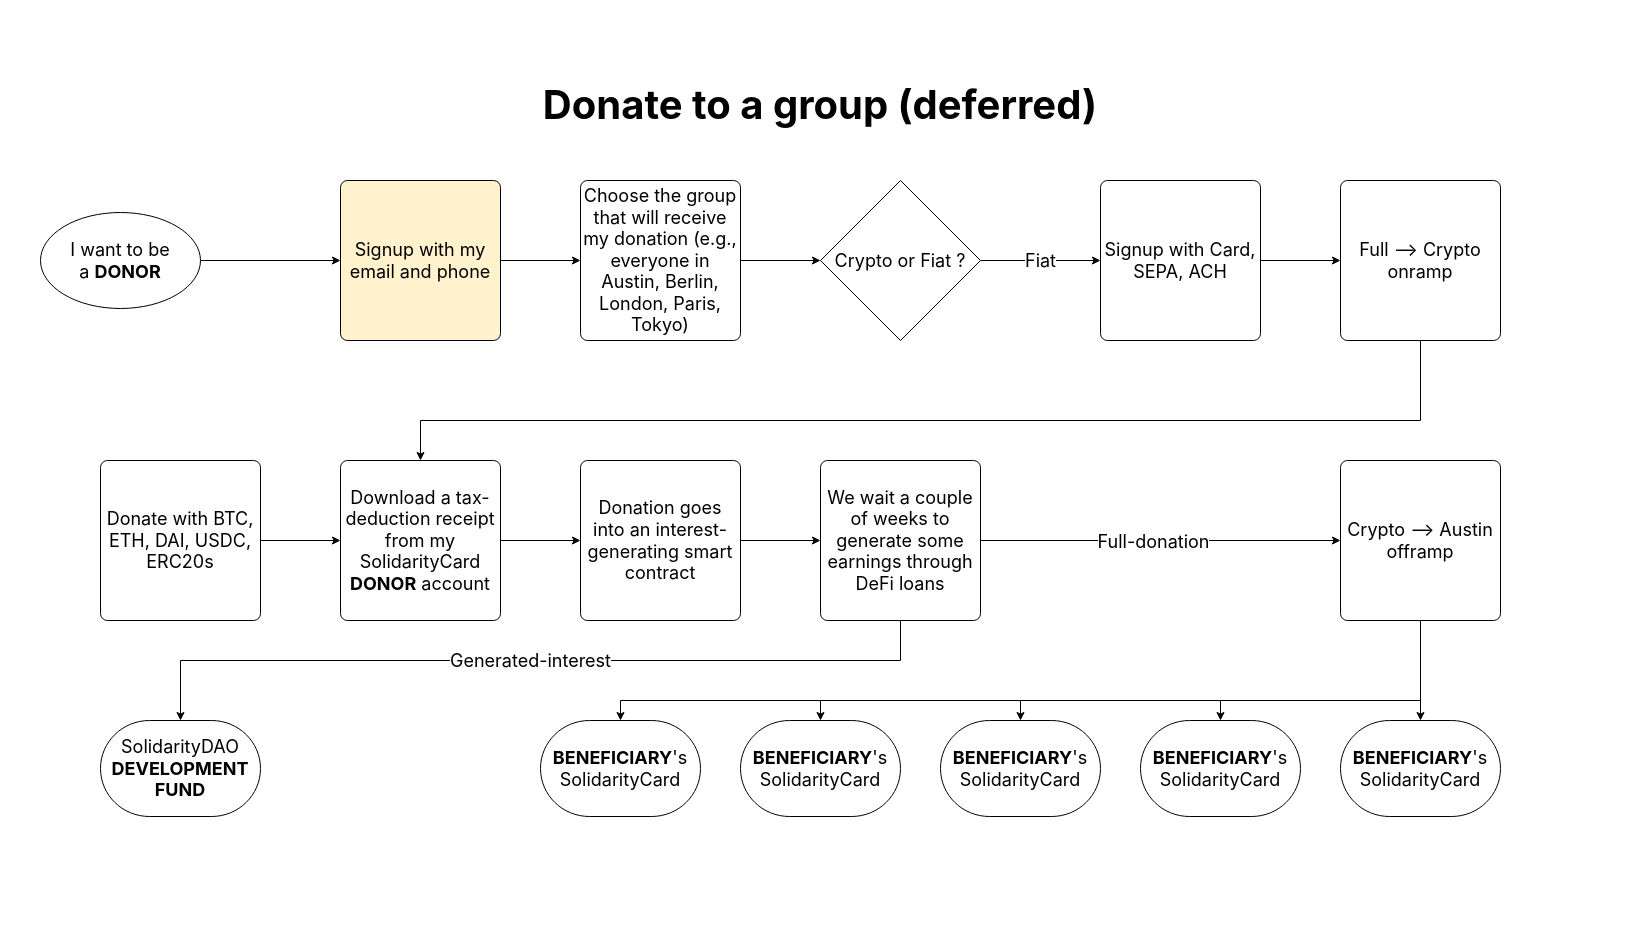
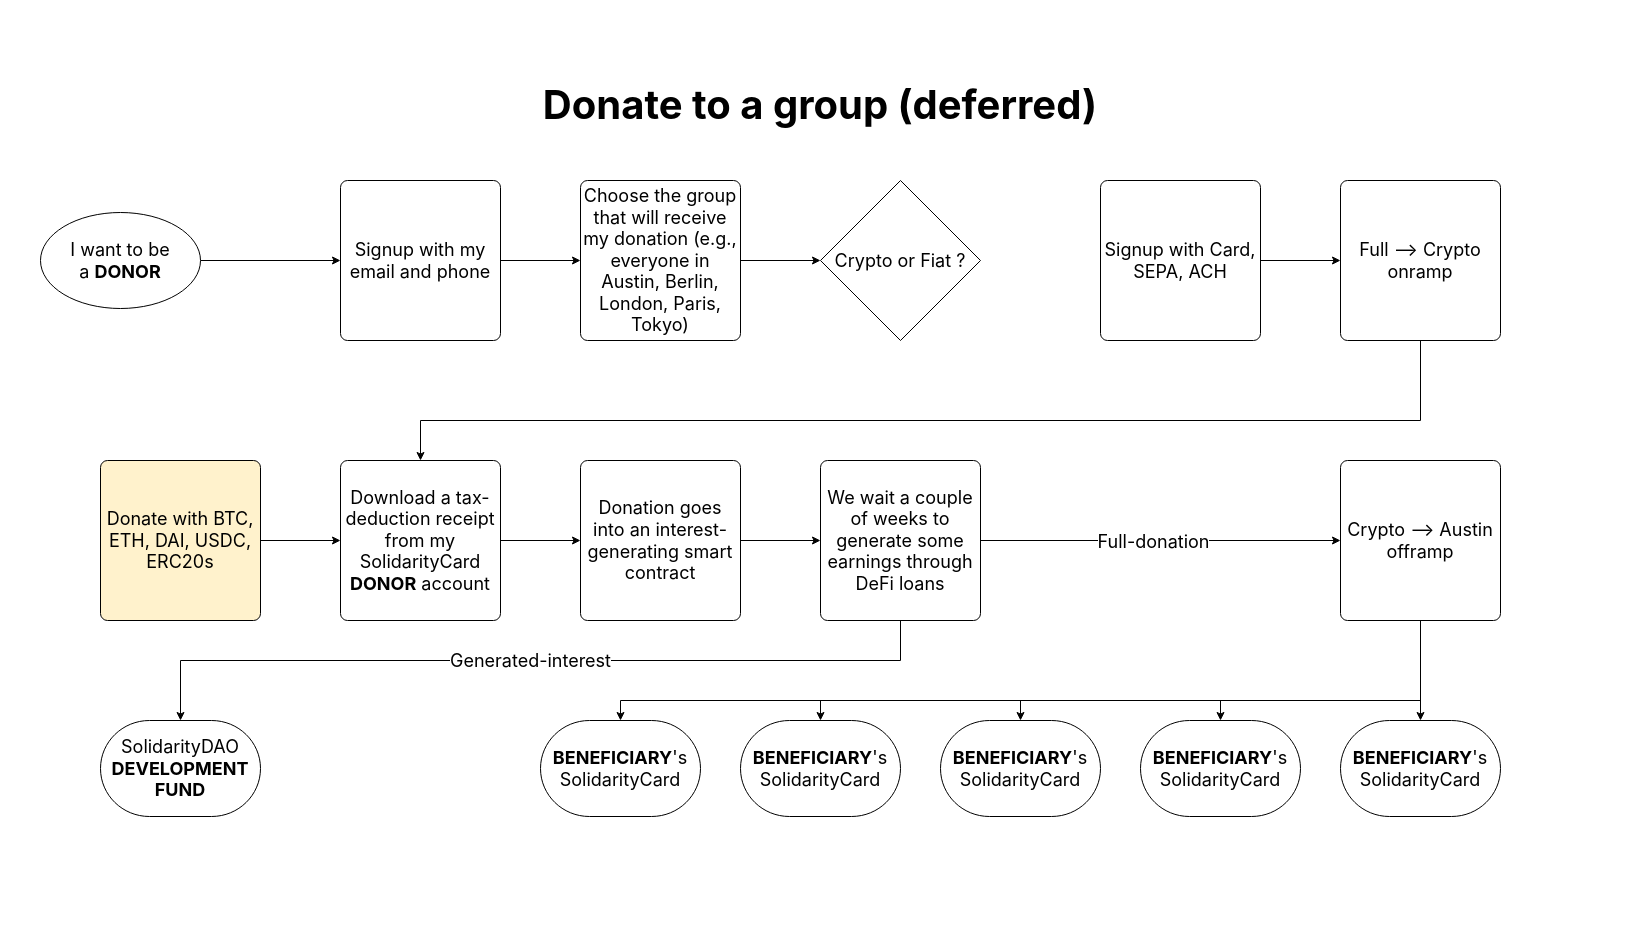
(421, 261) -> (421, 261)
(1037, 261) -> none
(181, 541) -> (181, 541)
